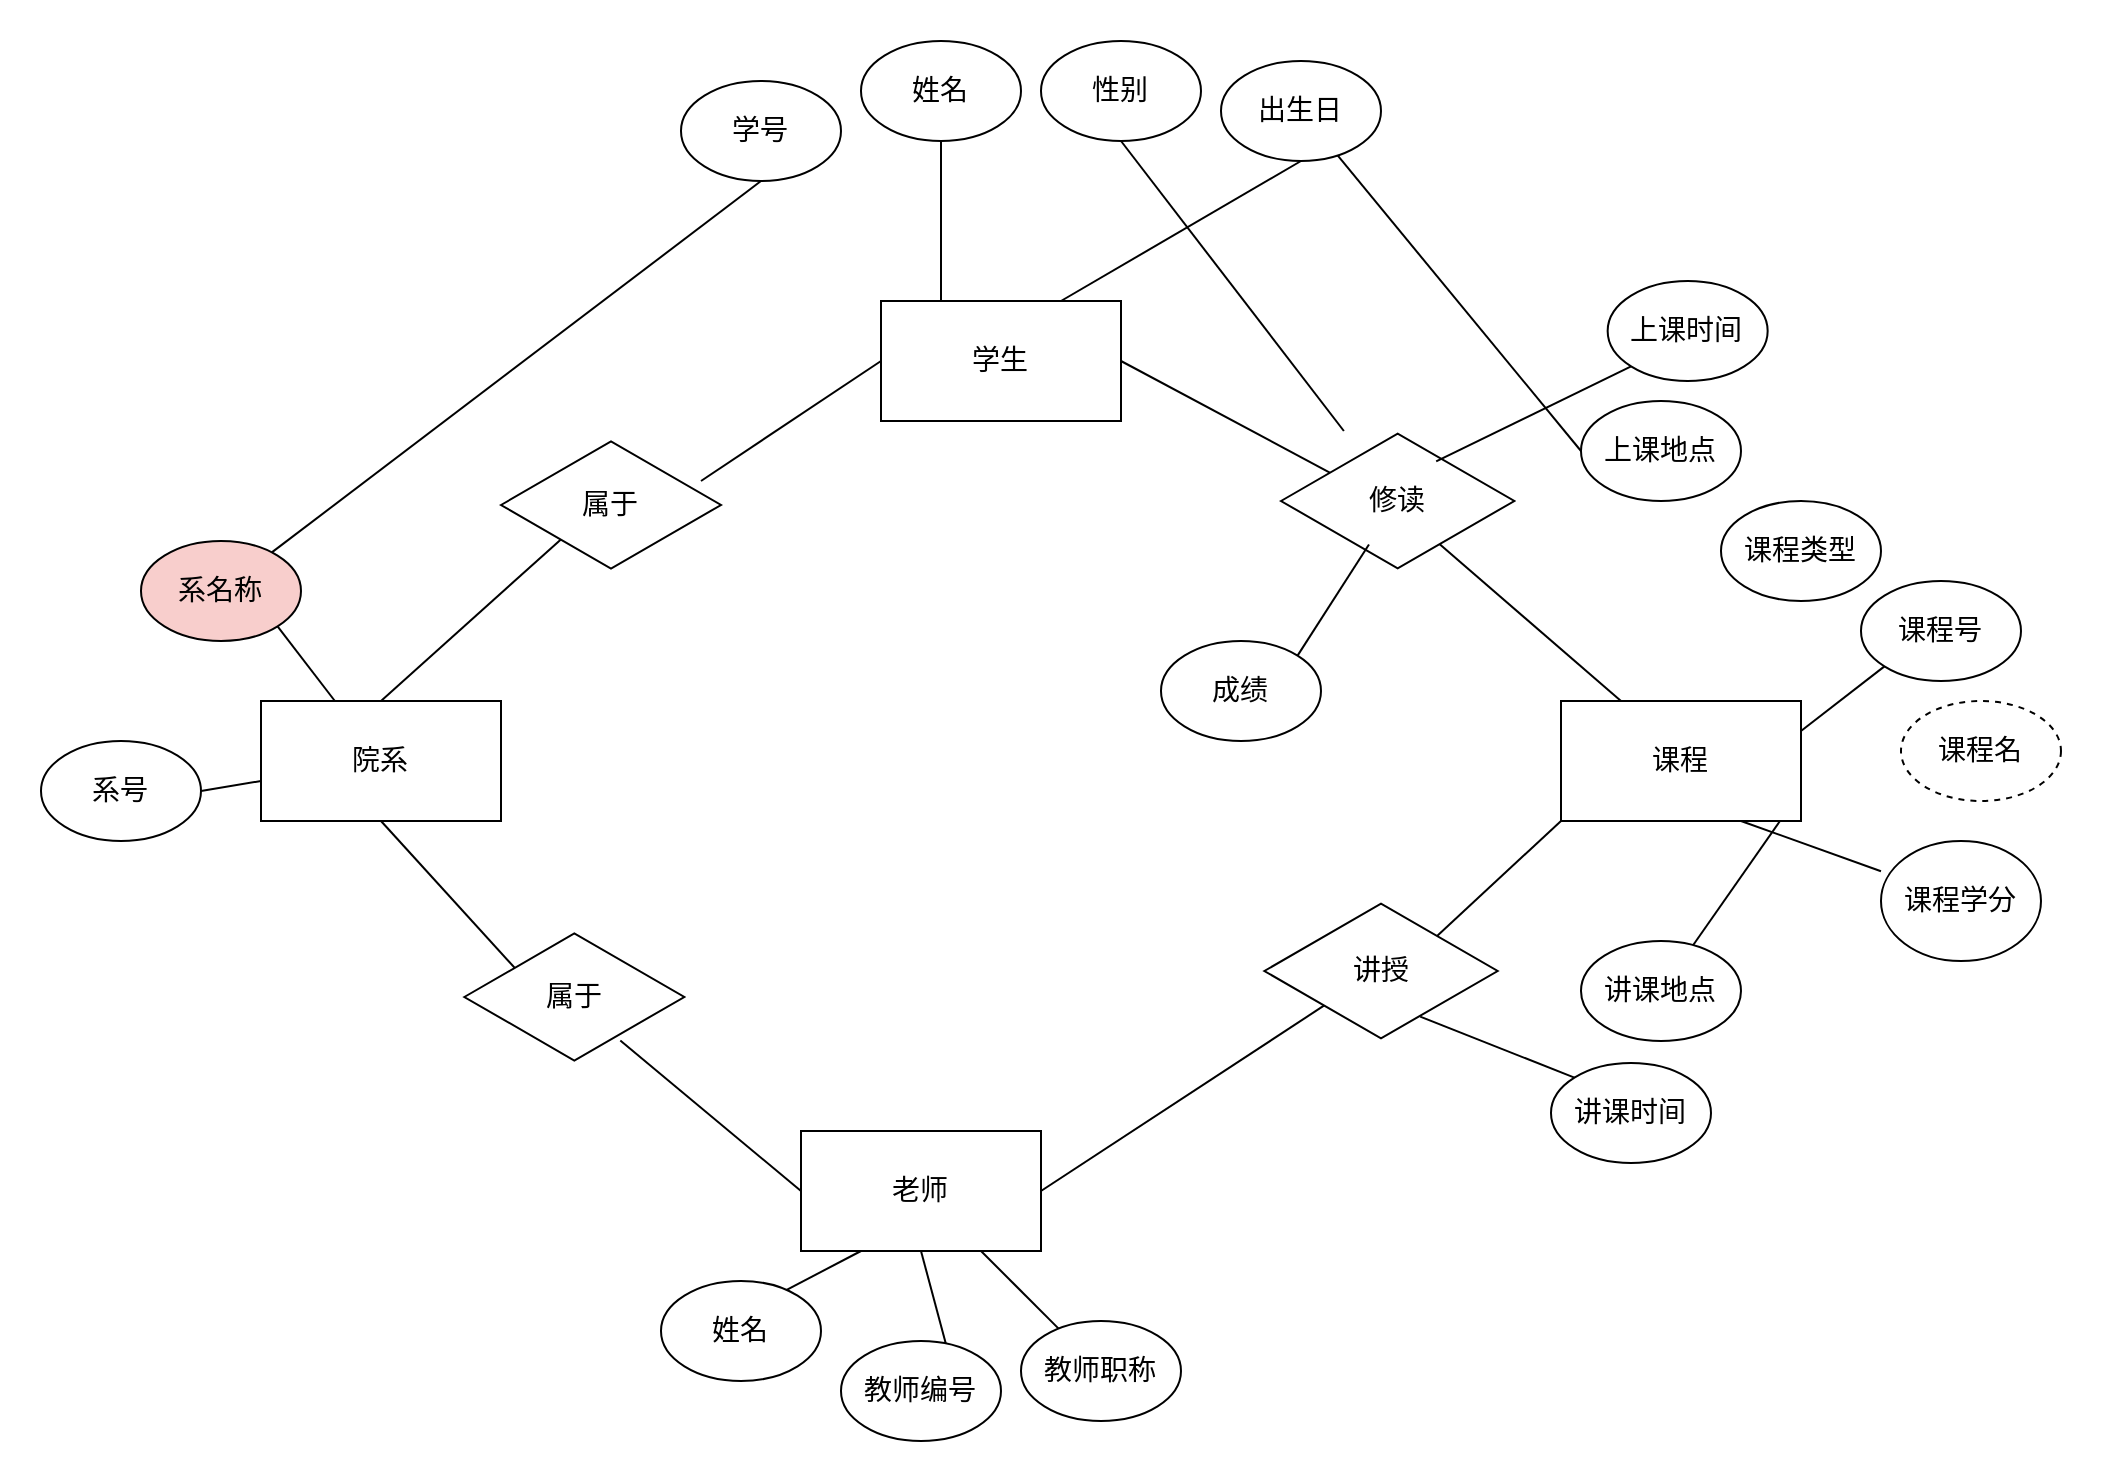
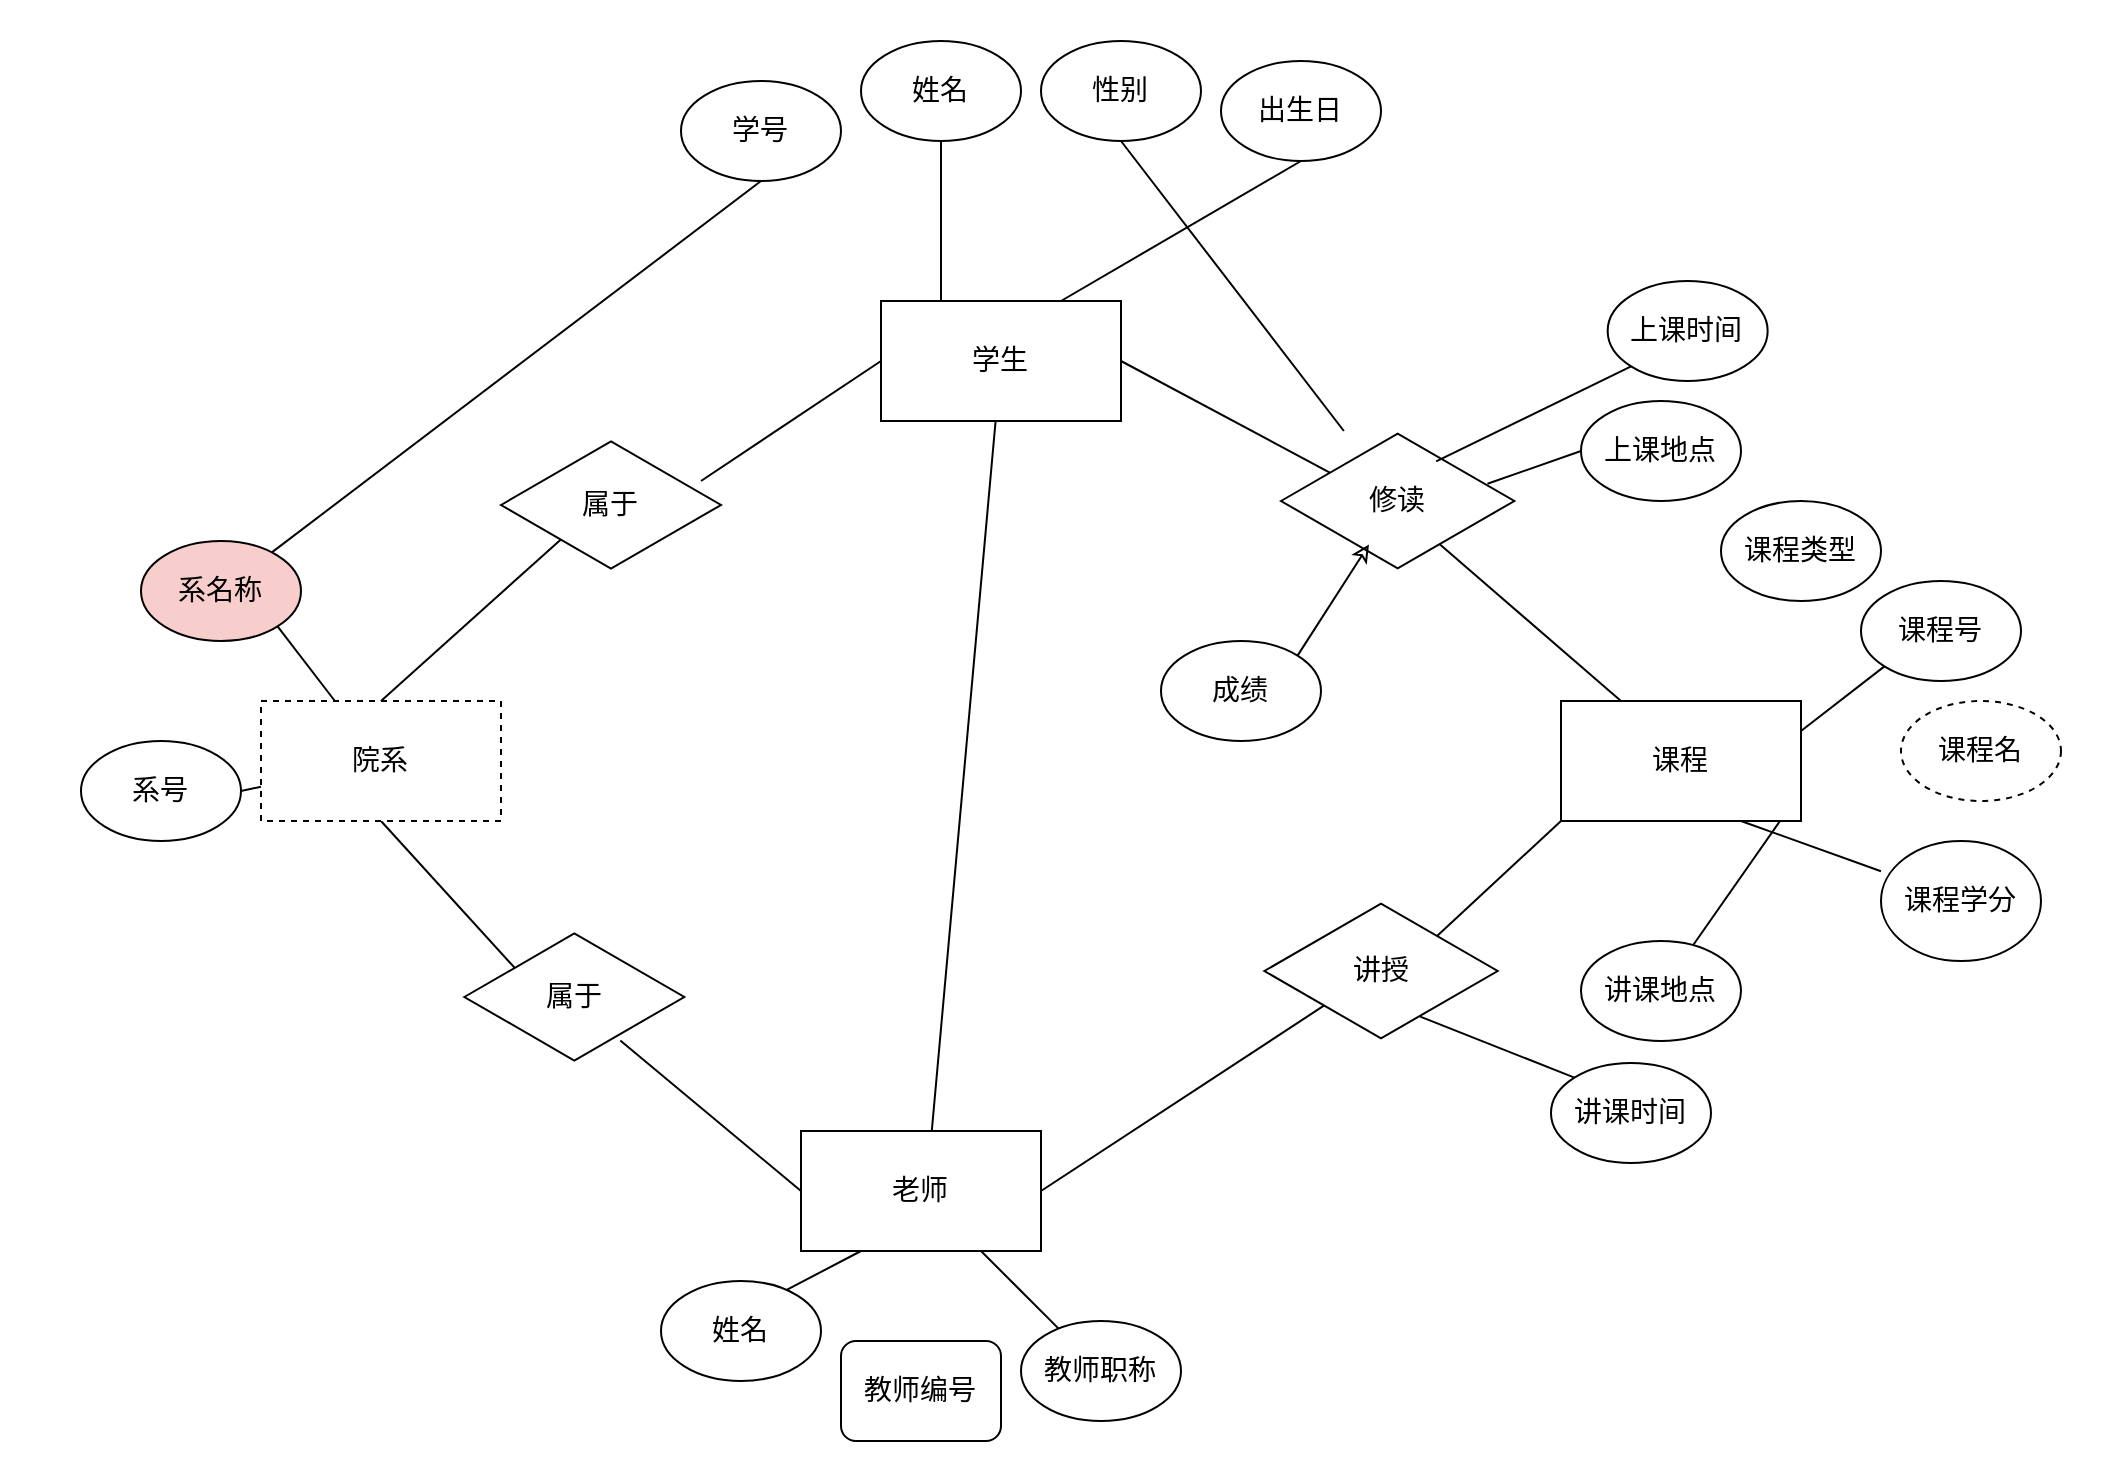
(1459, 303) -> (1535, 467)
(1364, 552) -> (1361, 557)
(381, 761) -> (381, 761)
(121, 791) -> (161, 791)
(934, 1298) -> (964, 777)
(921, 1391) -> (921, 1391)
